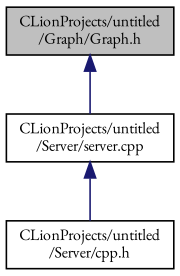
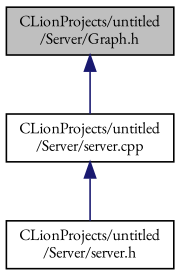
(90, 31) -> (90, 31)
(90, 245) -> (90, 245)
